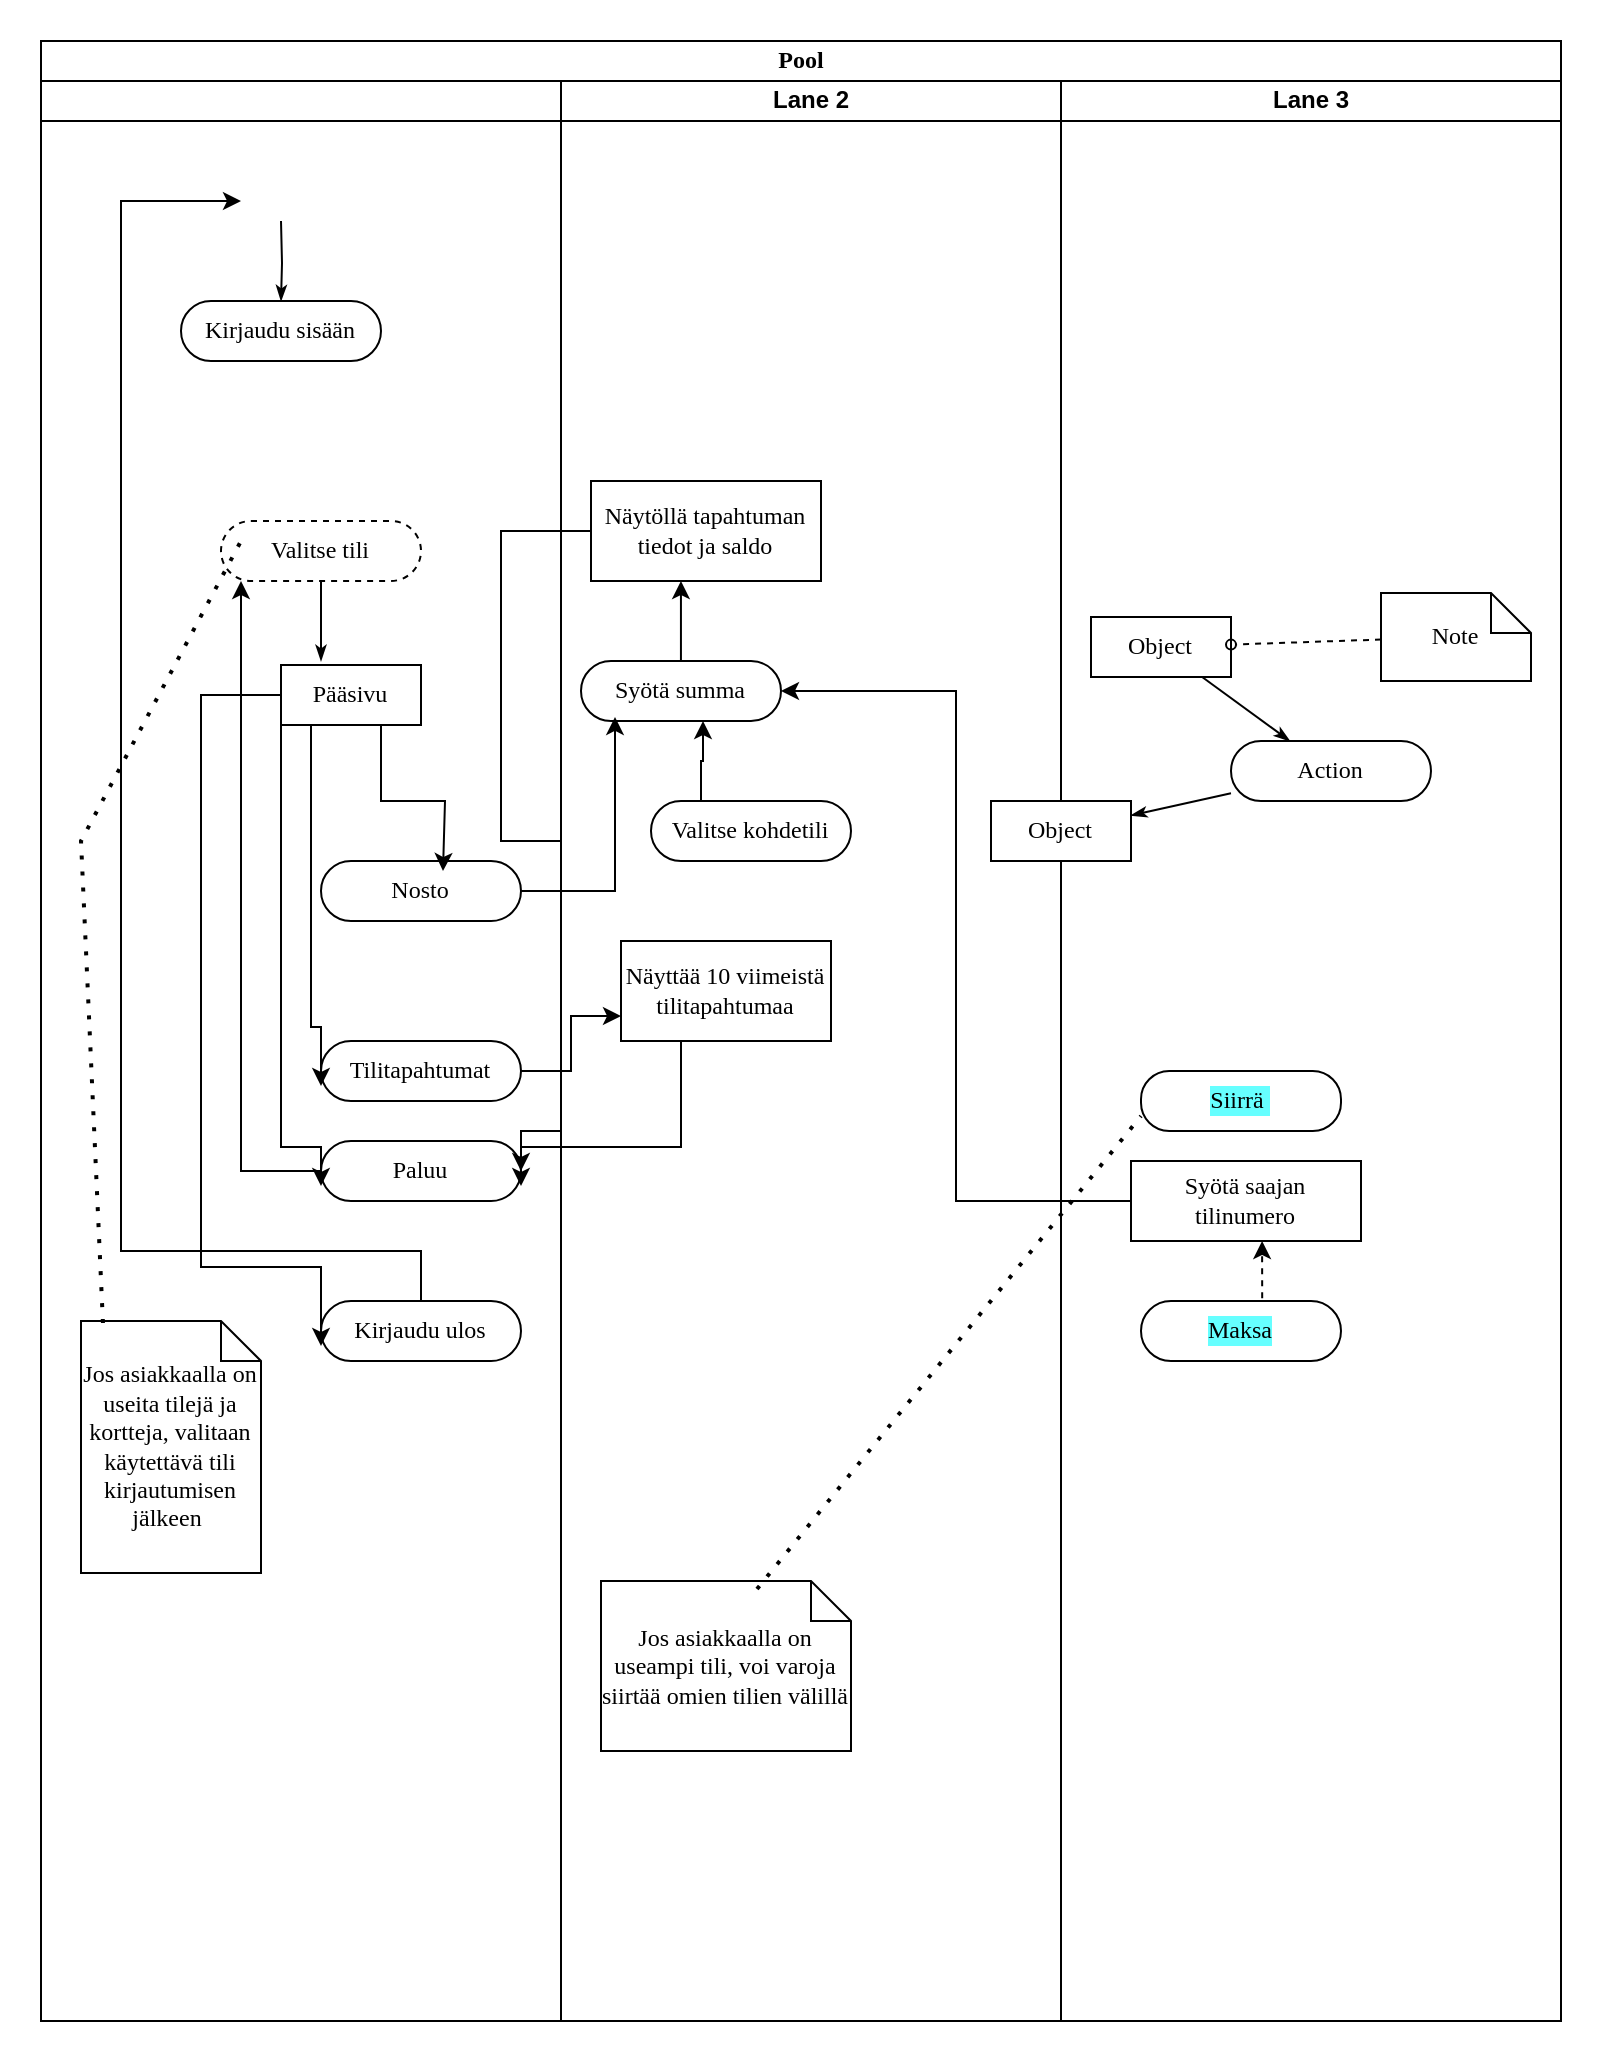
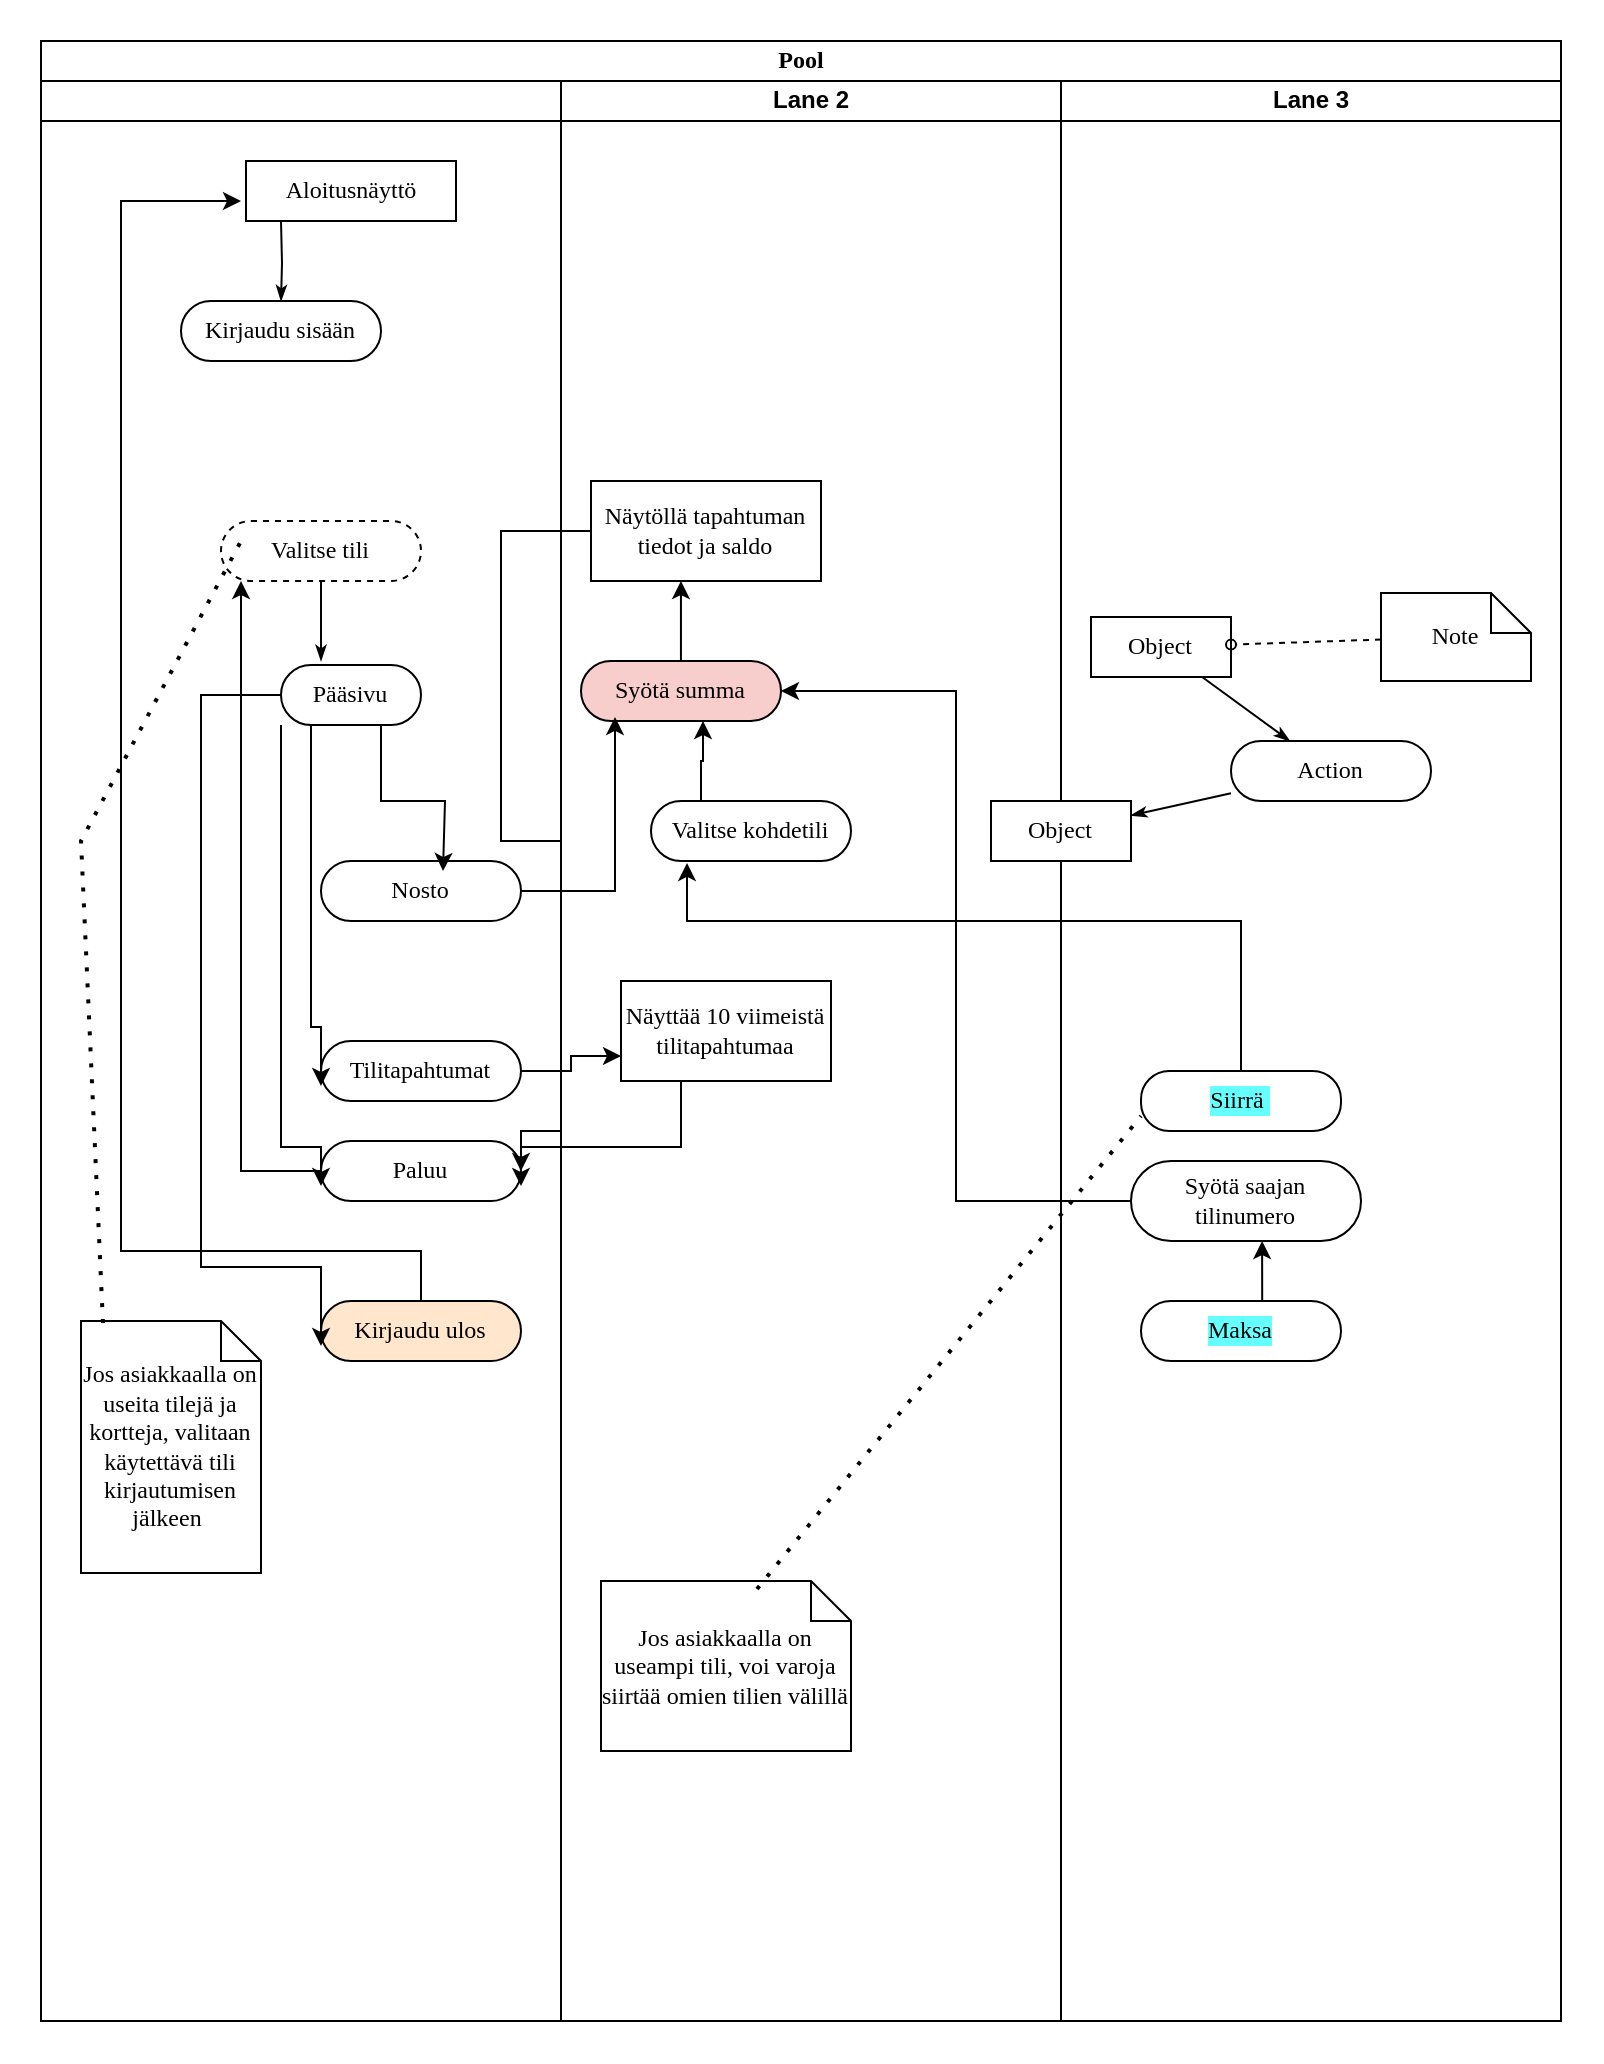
none -> (351, 191)
(681, 691) -> (681, 691)
(351, 695) -> (351, 695)
none -> (850, 921)
(726, 991) -> (726, 1031)
(1246, 1201) -> (1246, 1201)
(1262, 1279) -> (1262, 1279)
(421, 1331) -> (421, 1331)
